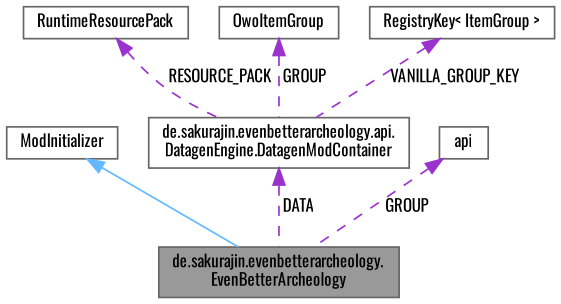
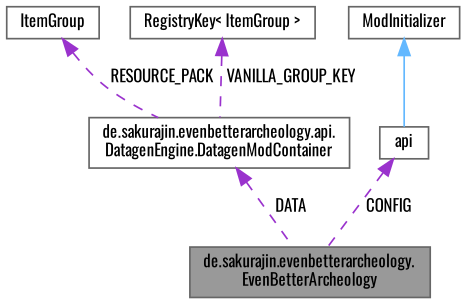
(106, 23) -> (53, 23)
(279, 23) -> none
(170, 207) -> (404, 91)
(405, 208) -> (387, 208)
